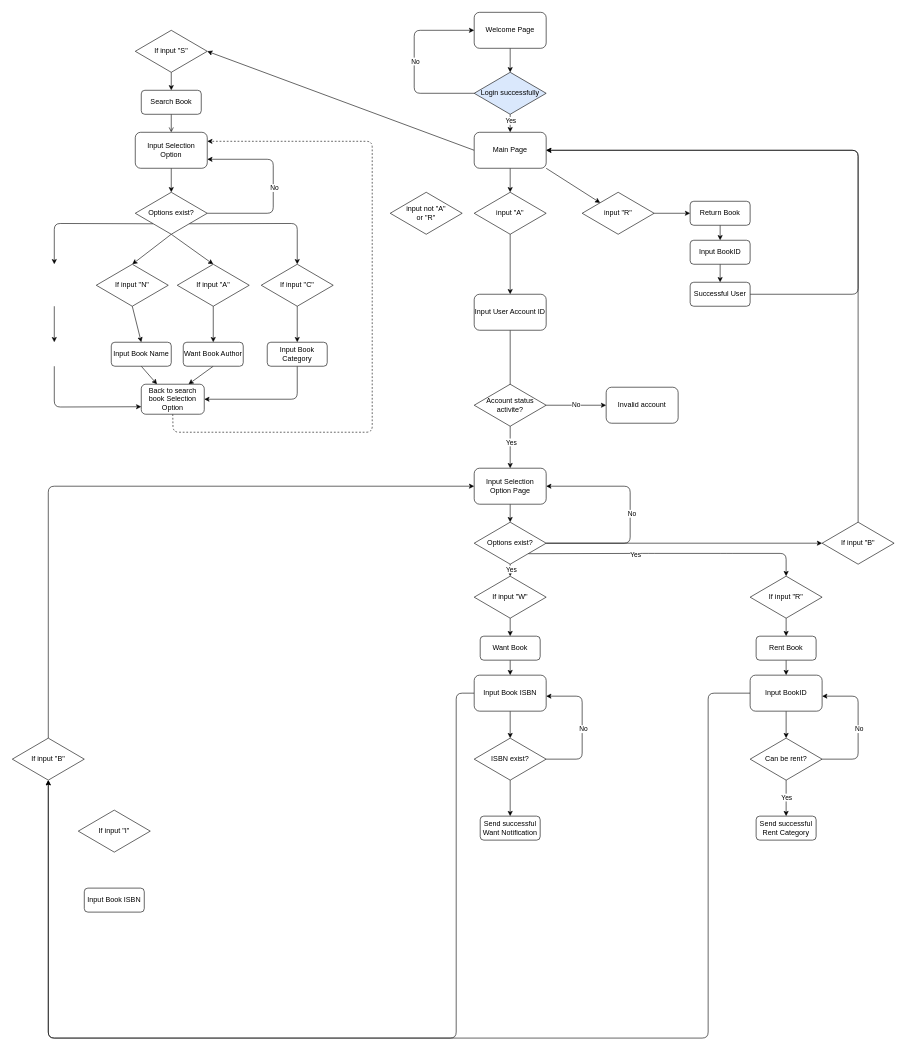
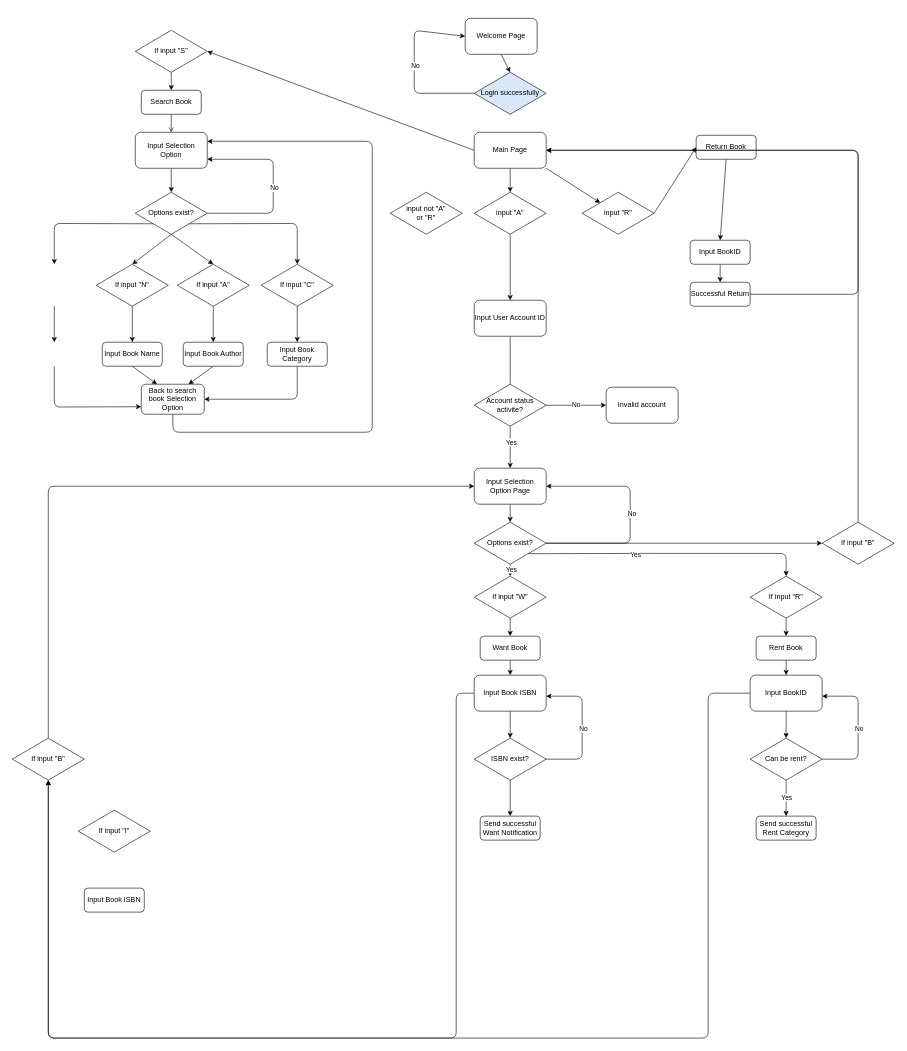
(510, 30) -> (501, 36)
(510, 122) -> none
(720, 213) -> (726, 147)
(720, 294) -> (720, 294)
(510, 312) -> (510, 318)
(372, 314) -> (372, 314)
(141, 354) -> (132, 354)
(213, 354) -> (213, 354)
